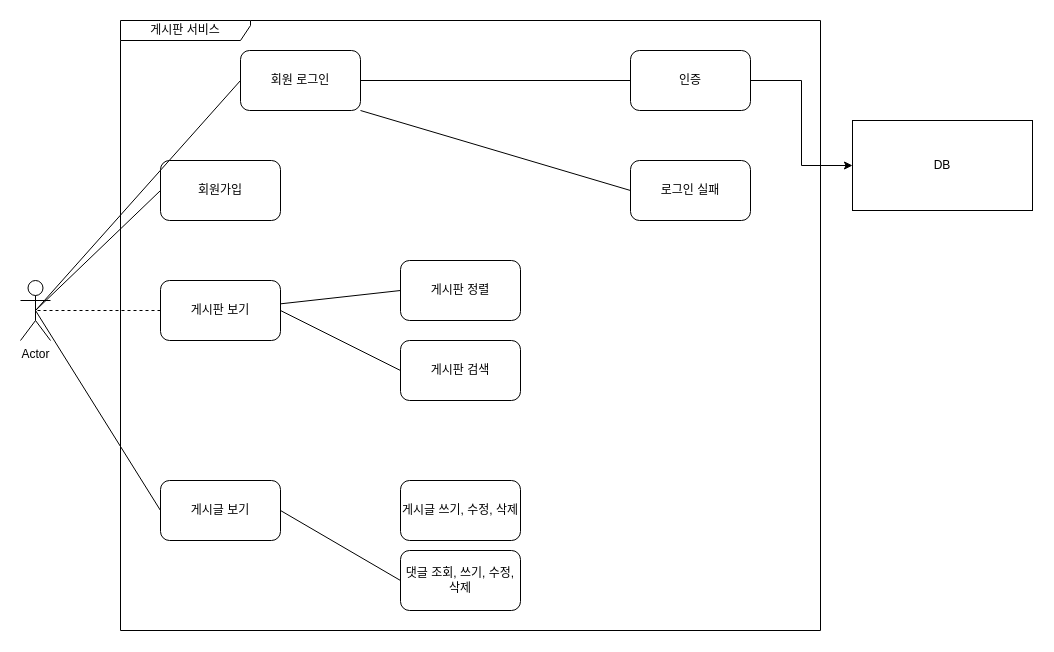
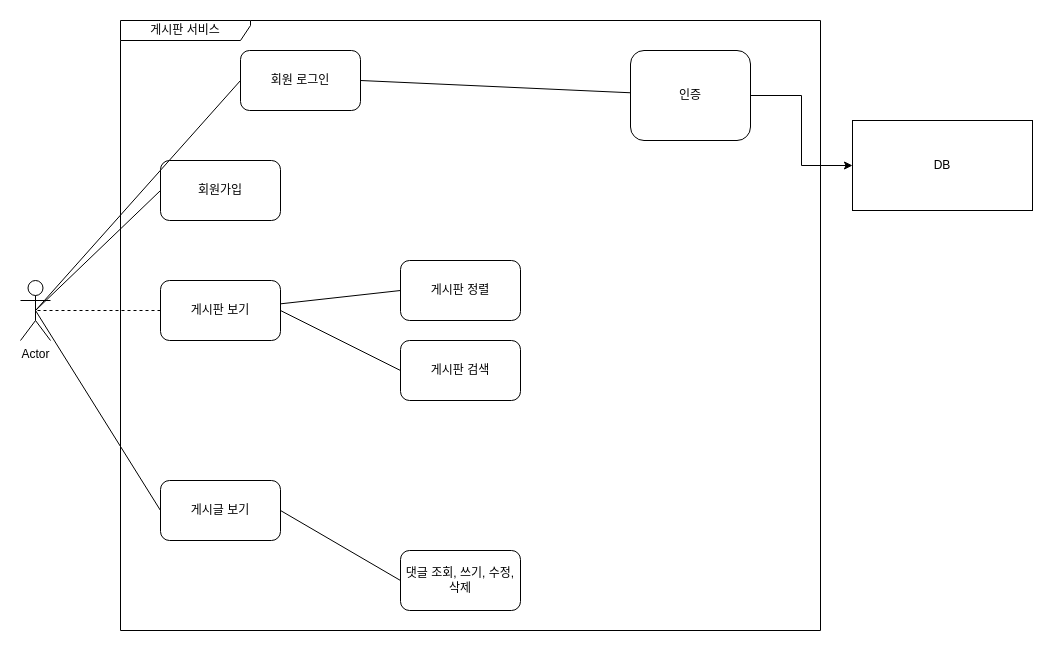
(691, 81) -> (691, 96)
(495, 150) -> none
(691, 191) -> none
(461, 511) -> none
